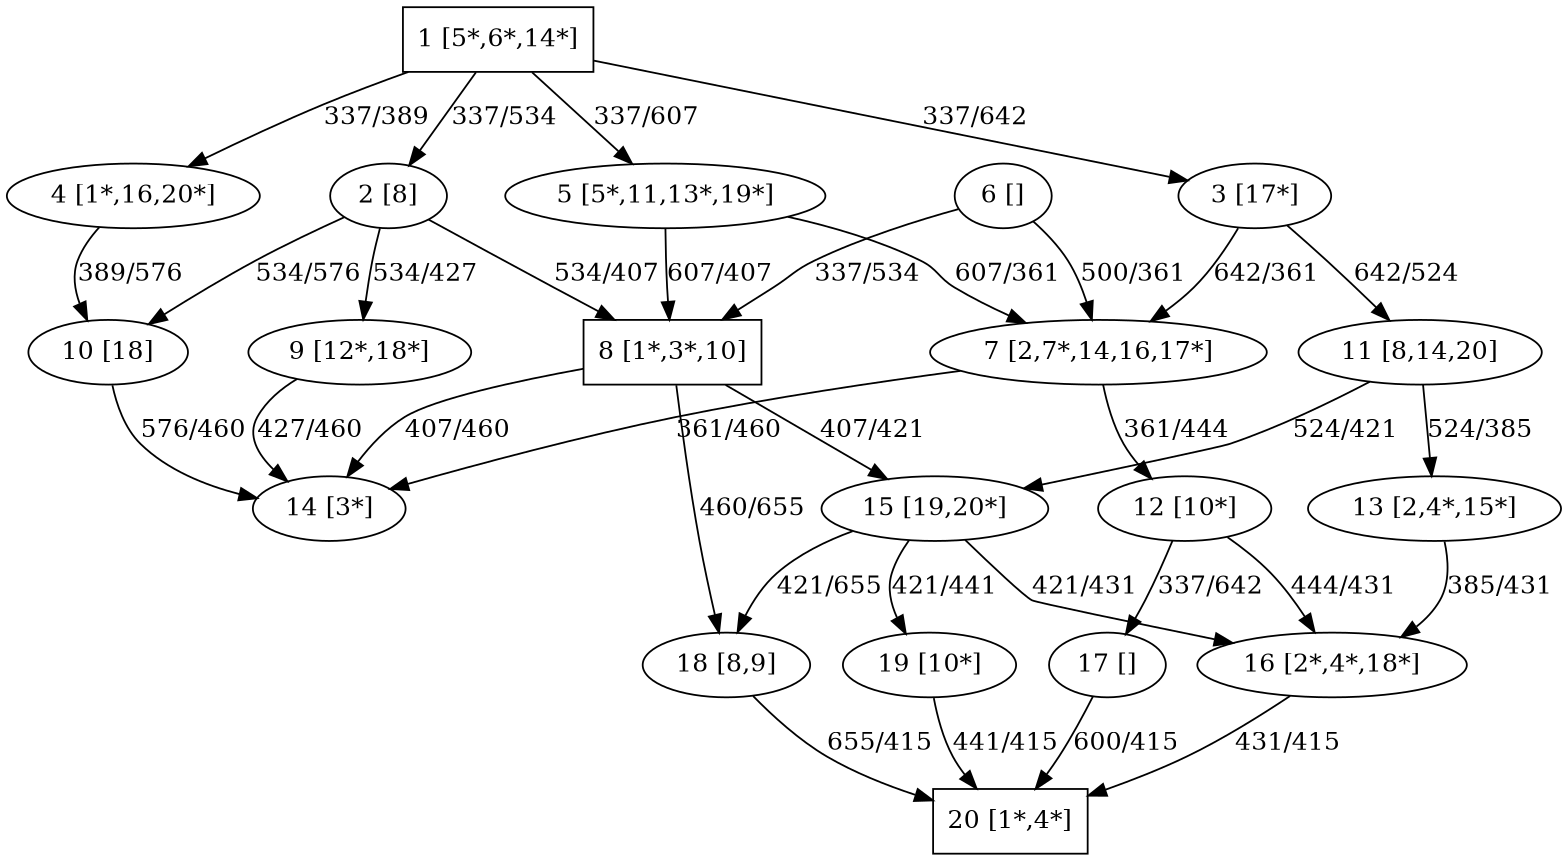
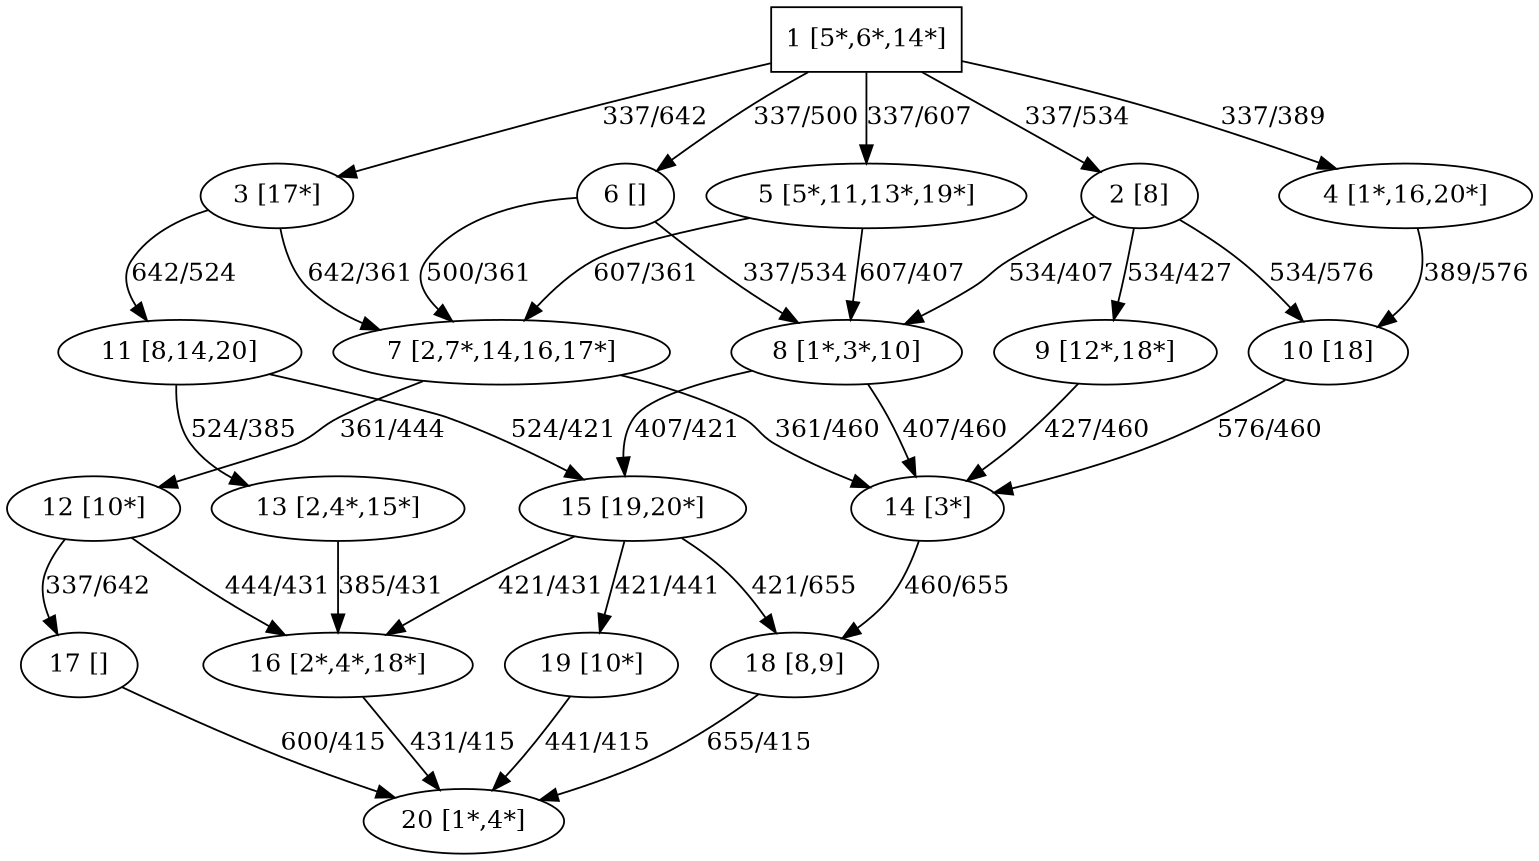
none -> (738, 114)
(673, 352) -> (847, 352)
(693, 501) -> (896, 590)
(1010, 821) -> (464, 821)
